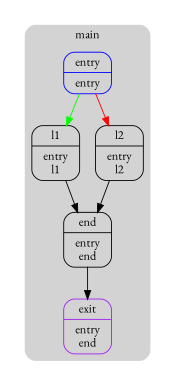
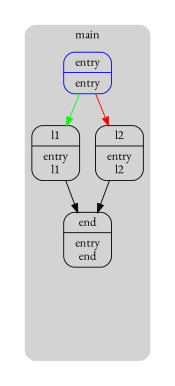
(88, 326) -> none
